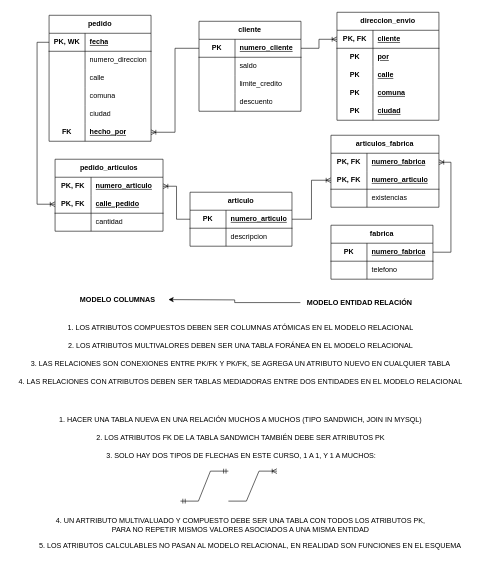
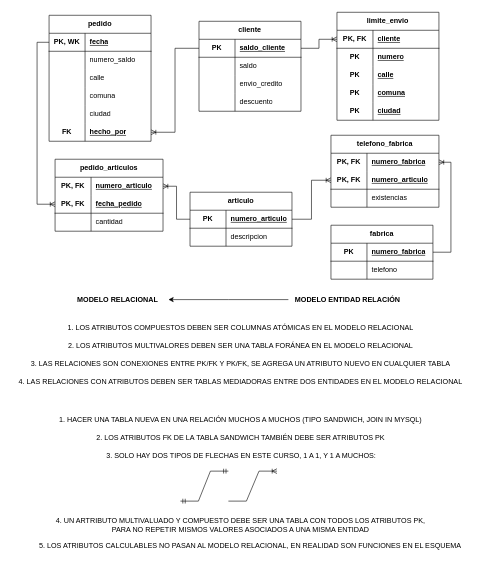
(388, 21) -> (388, 21)
(266, 48) -> (263, 48)
(384, 57) -> (390, 57)
(120, 60) -> (113, 60)
(264, 84) -> (264, 84)
(385, 144) -> (385, 144)
(117, 204) -> (119, 204)
(118, 300) -> (118, 300)
(360, 303) -> (348, 300)
